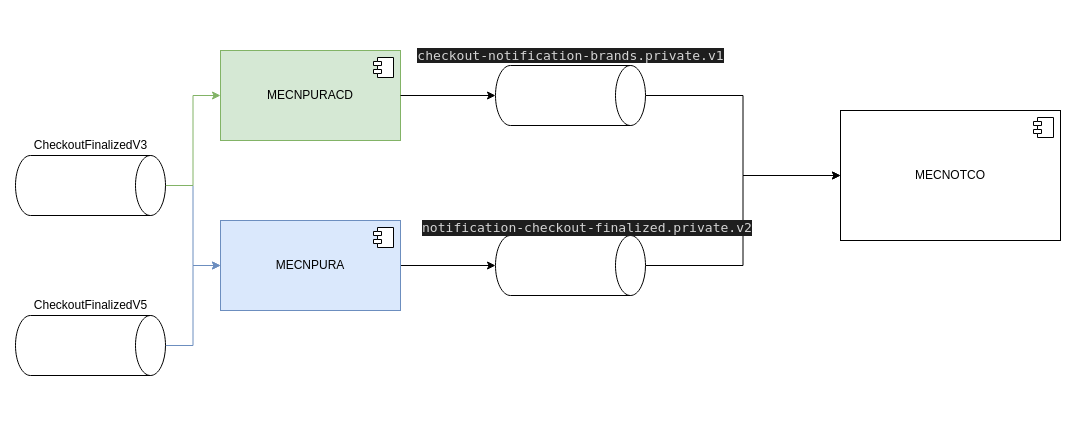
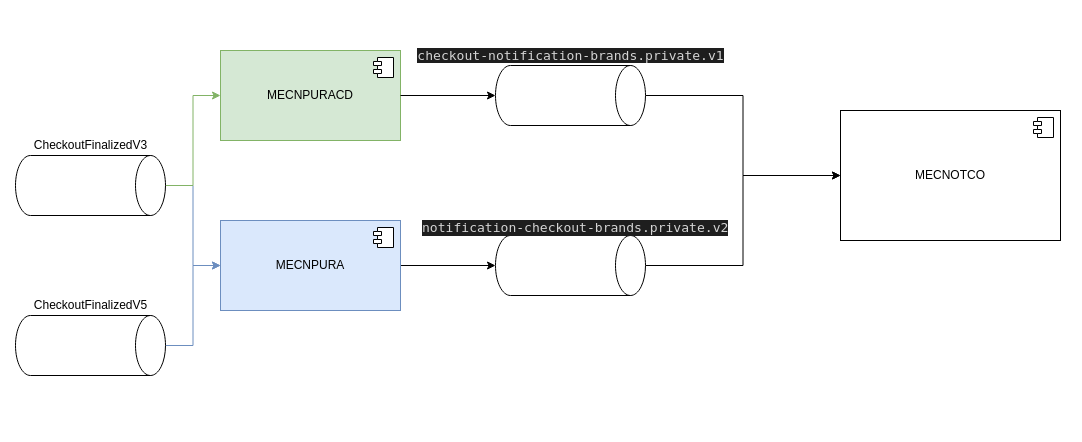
(550, 215) -> (544, 215)
